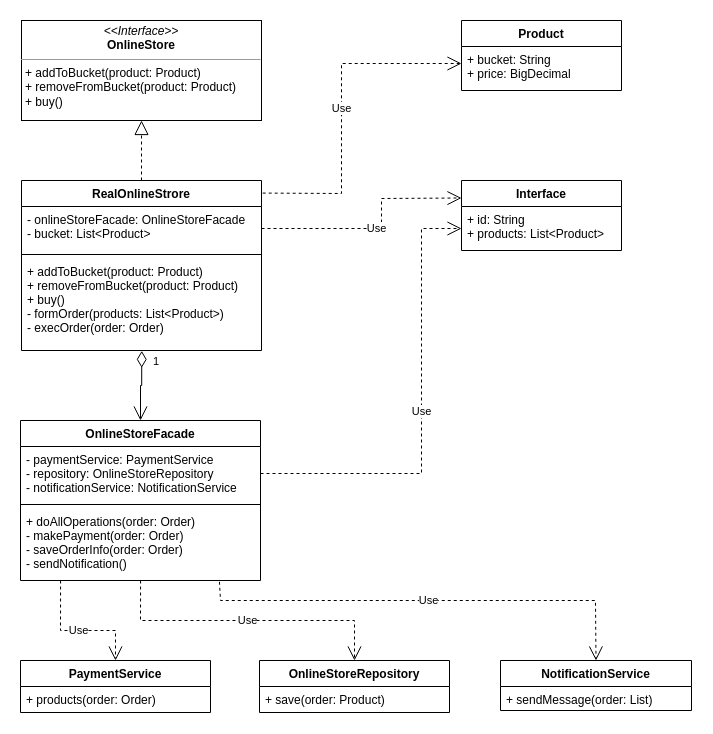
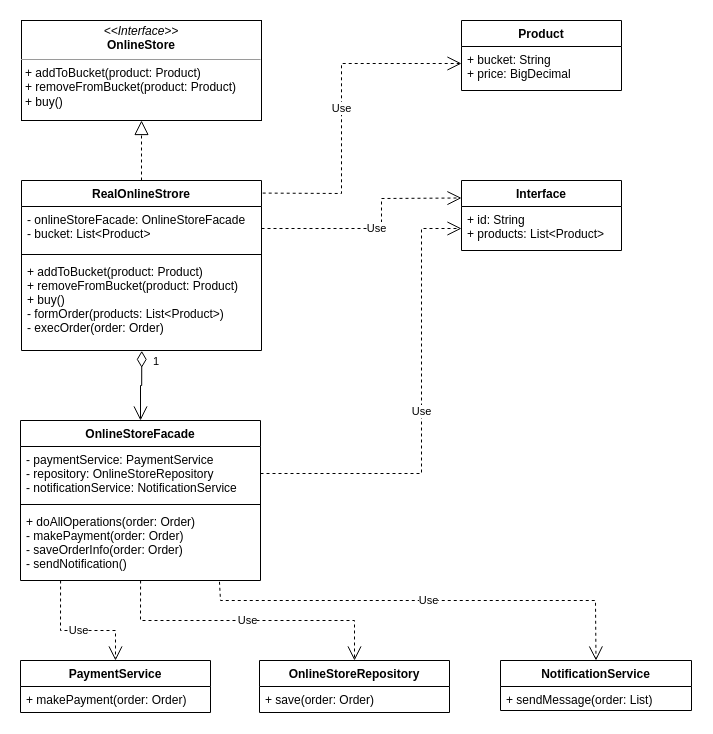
(102, 700) -> (112, 700)
(334, 700) -> (328, 700)
